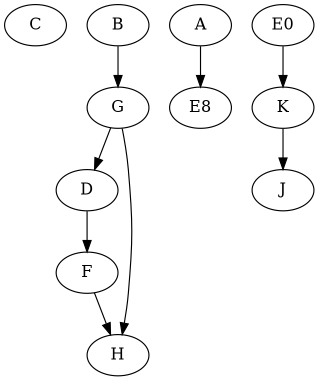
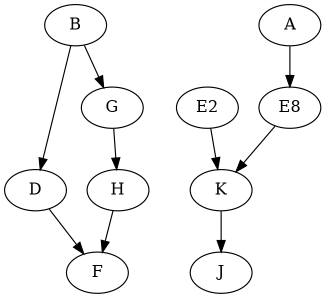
(36, 25) -> none
(283, 25) -> (207, 108)
(105, 143) -> (57, 102)
none -> (259, 145)
(100, 308) -> (109, 226)
